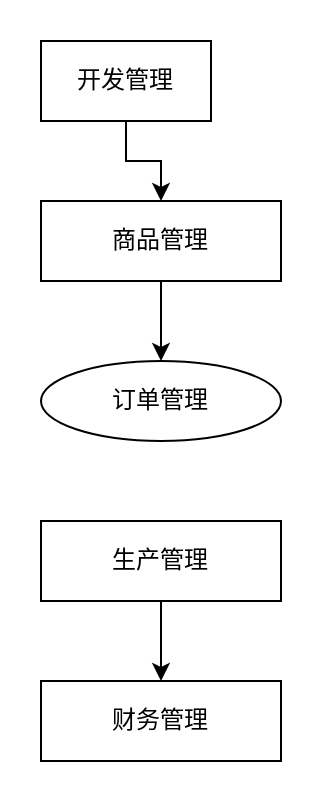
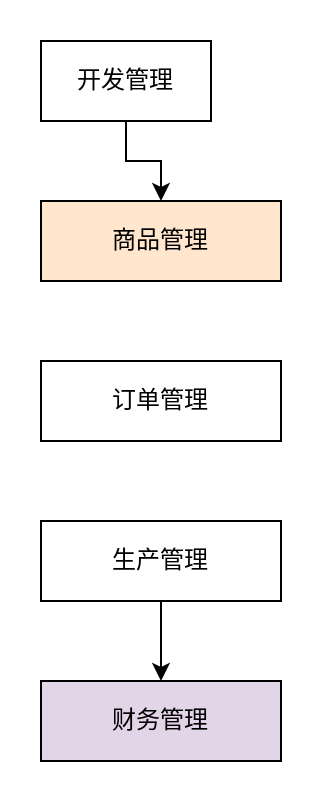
(161, 241) -> (161, 241)
(161, 314) -> none
(161, 401) -> (161, 401)
(161, 721) -> (161, 721)
